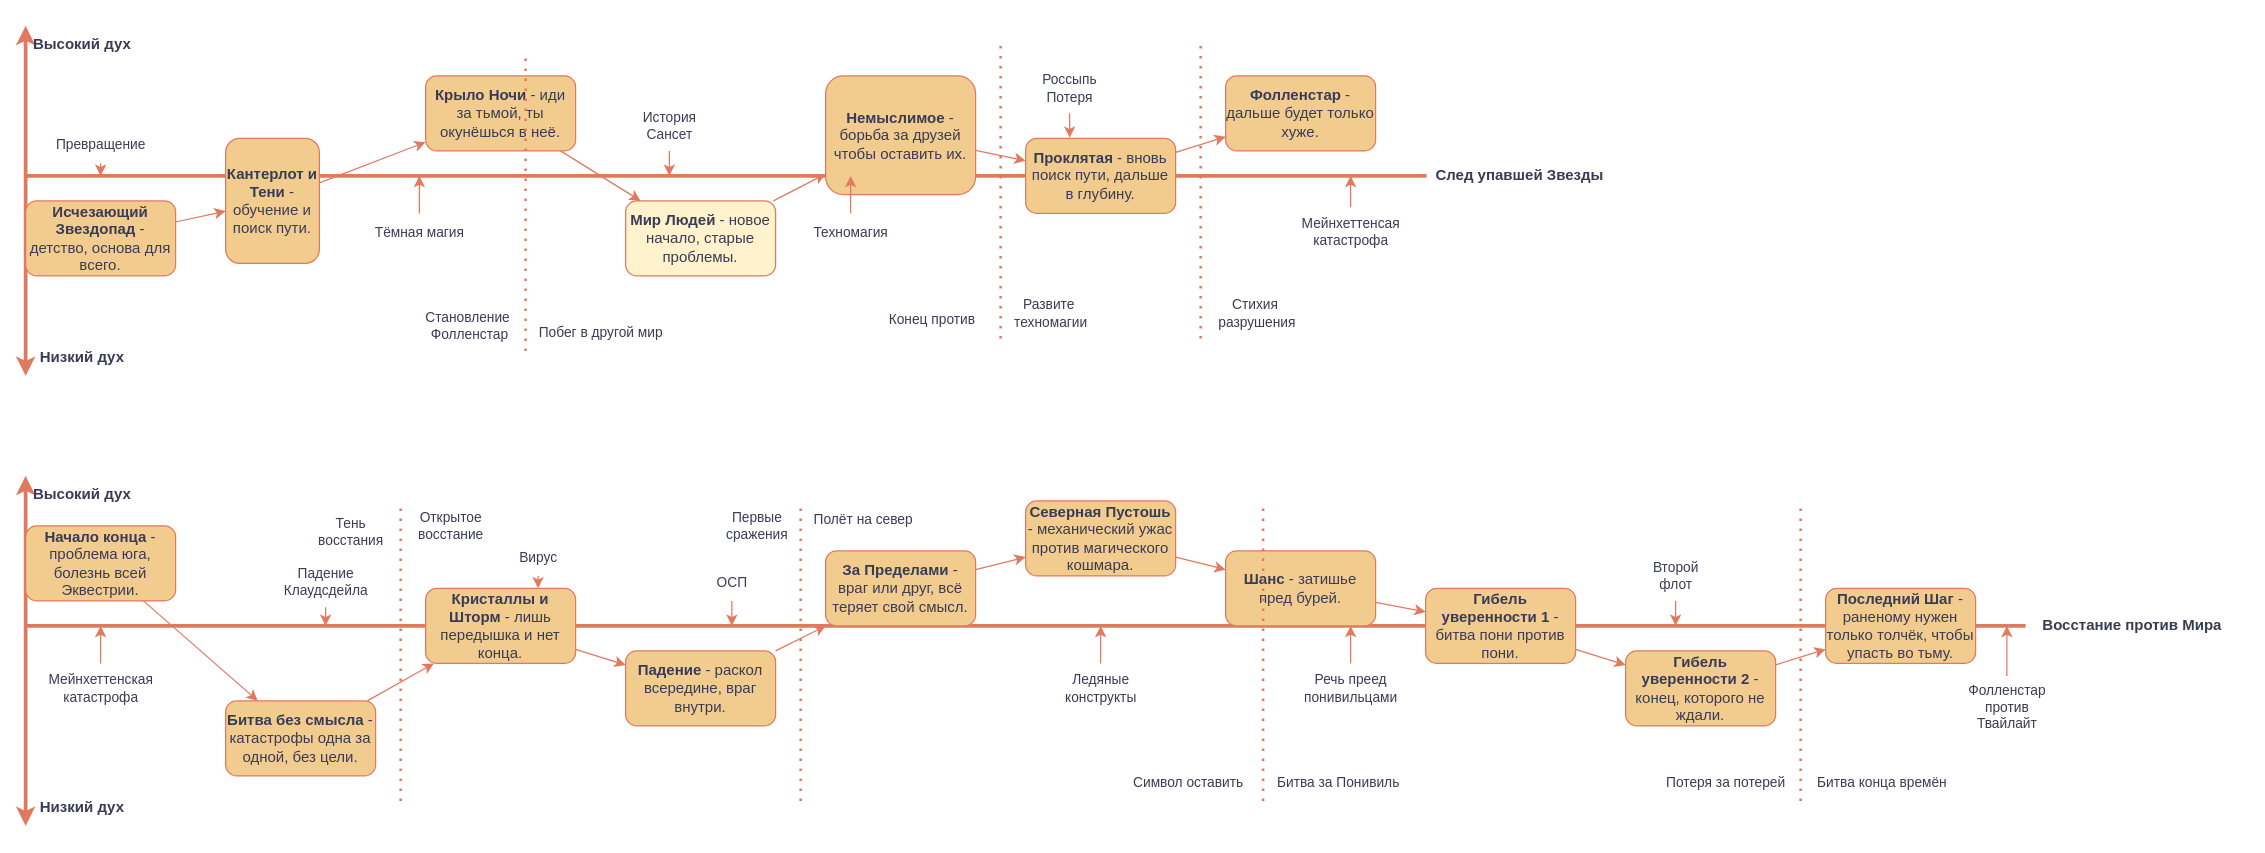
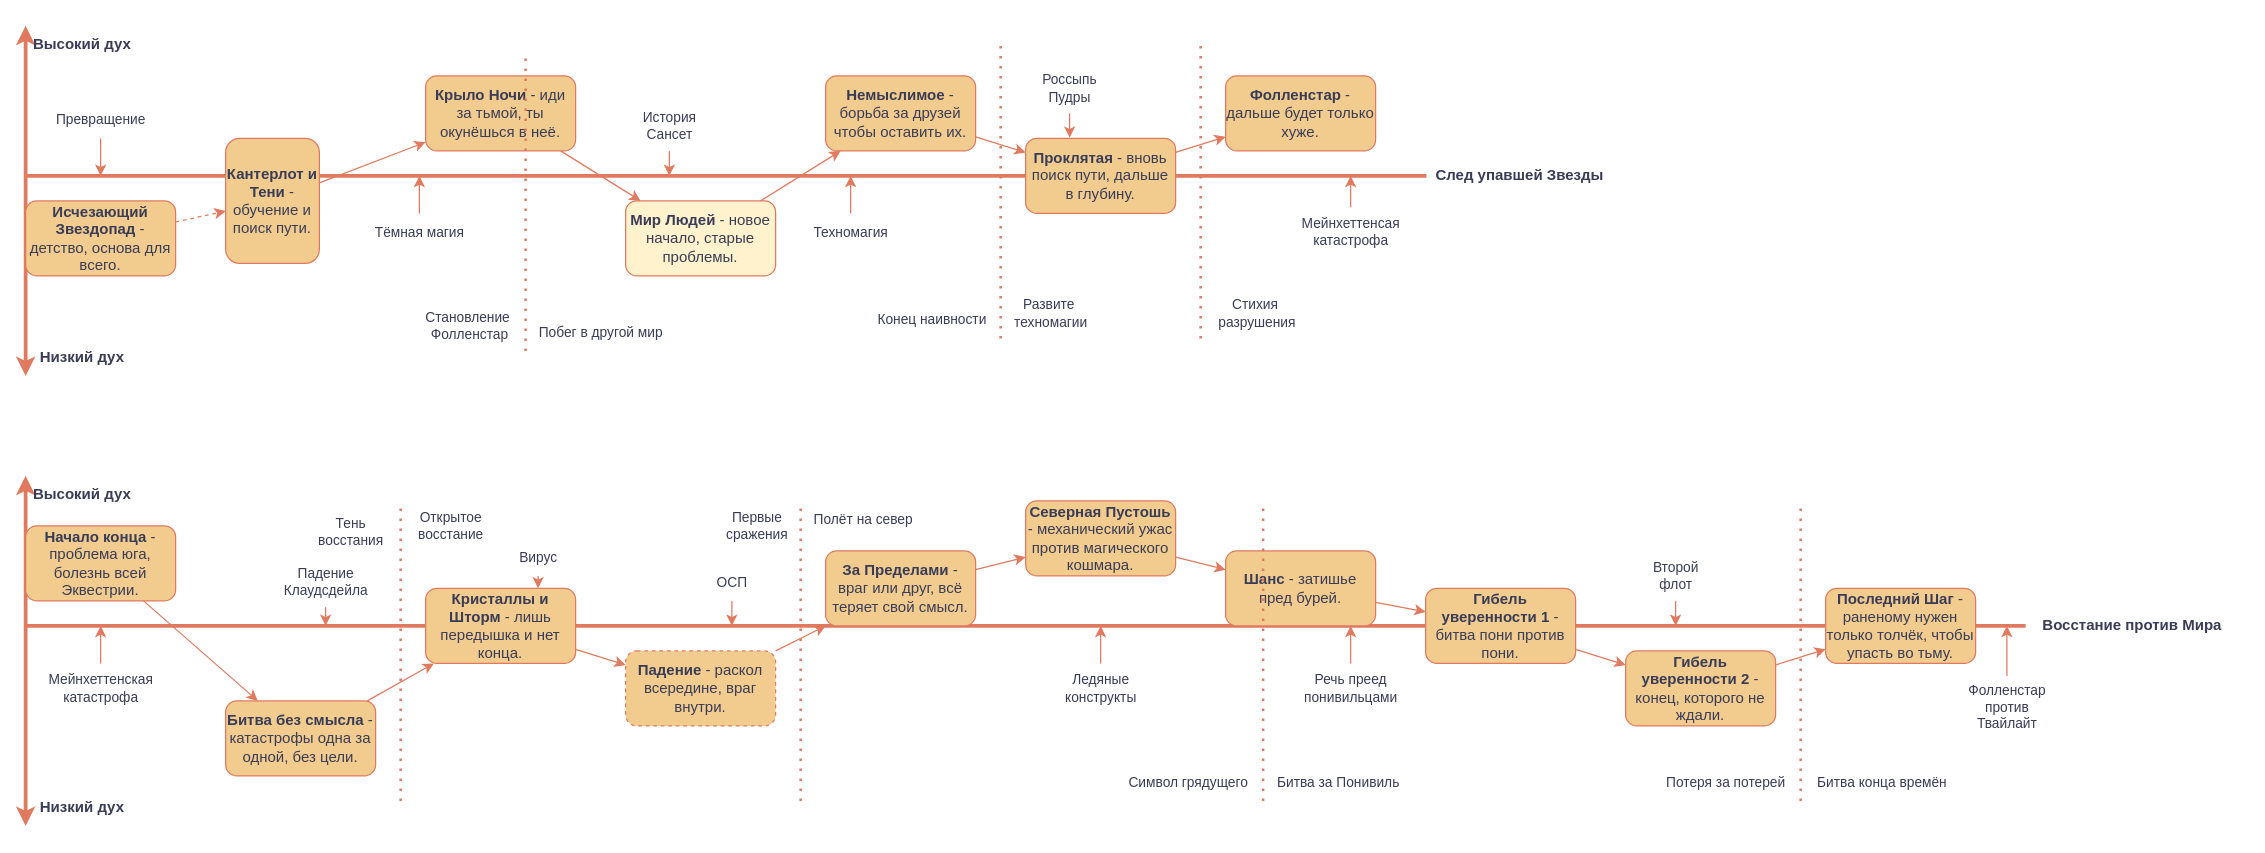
(1070, 88) -> (1070, 88)
(901, 135) -> (901, 113)
(101, 144) -> (101, 119)
(197, 217) -> (197, 217)
(933, 319) -> (933, 319)
(701, 688) -> (701, 688)
(1189, 782) -> (1189, 782)
